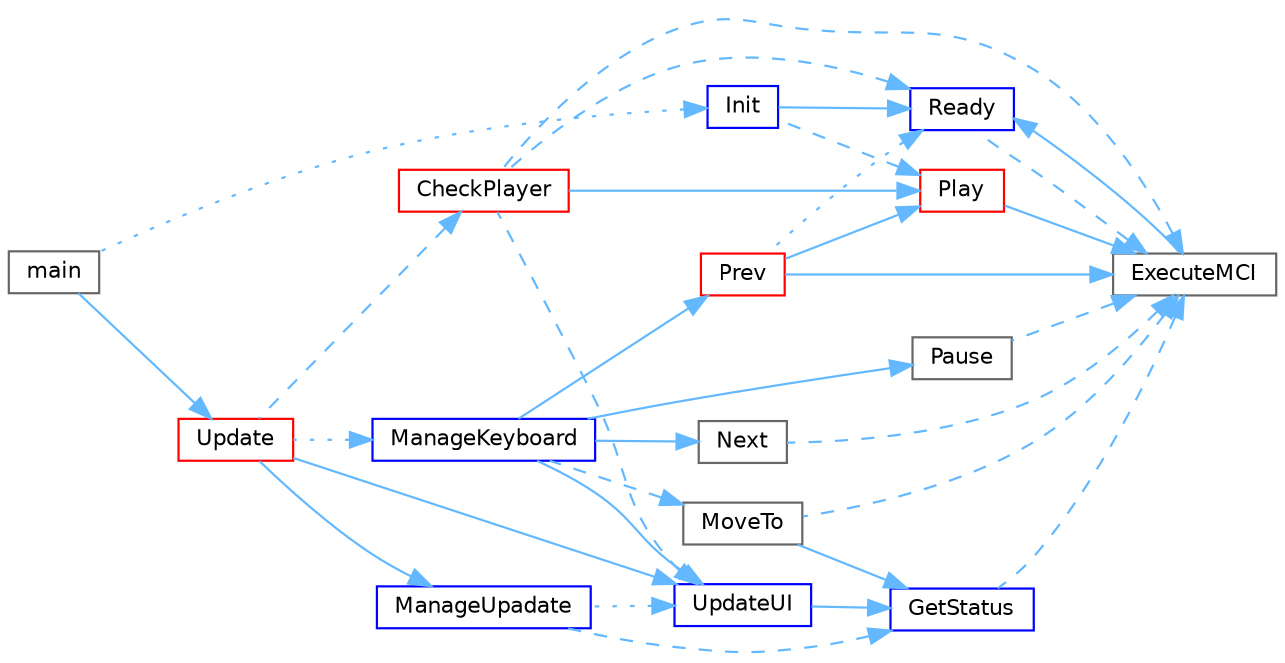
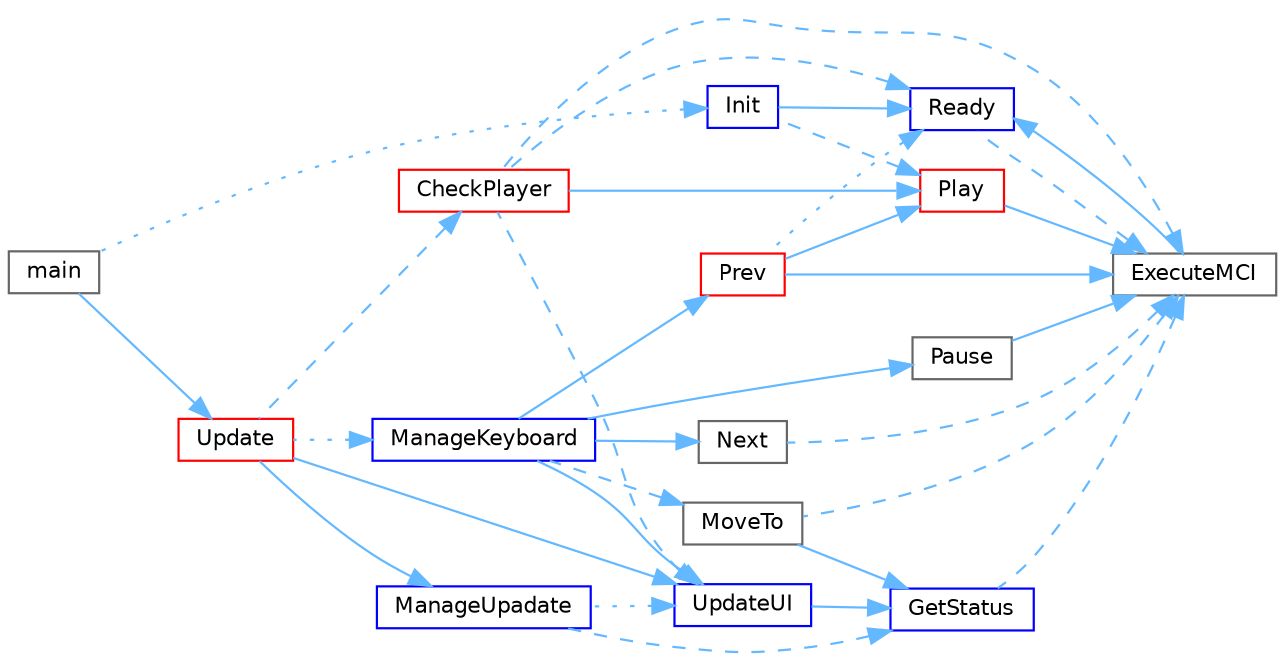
(1063, 322) -> (1063, 322)
